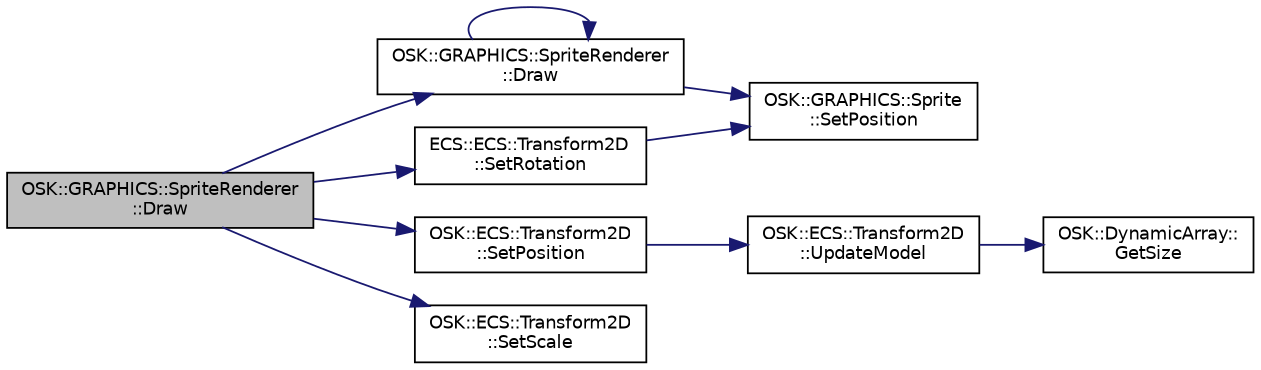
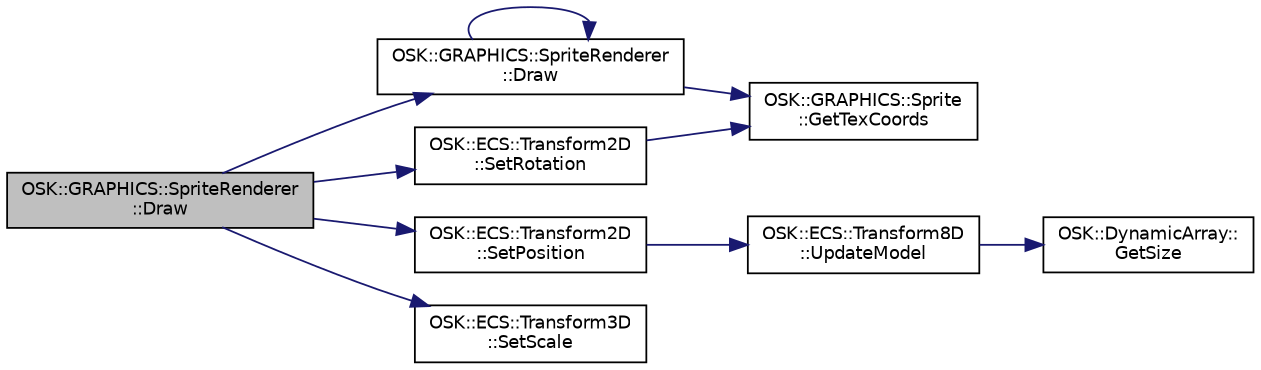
(864, 111) -> (864, 111)
(531, 156) -> (531, 156)
(864, 245) -> (864, 245)
(531, 334) -> (531, 334)
